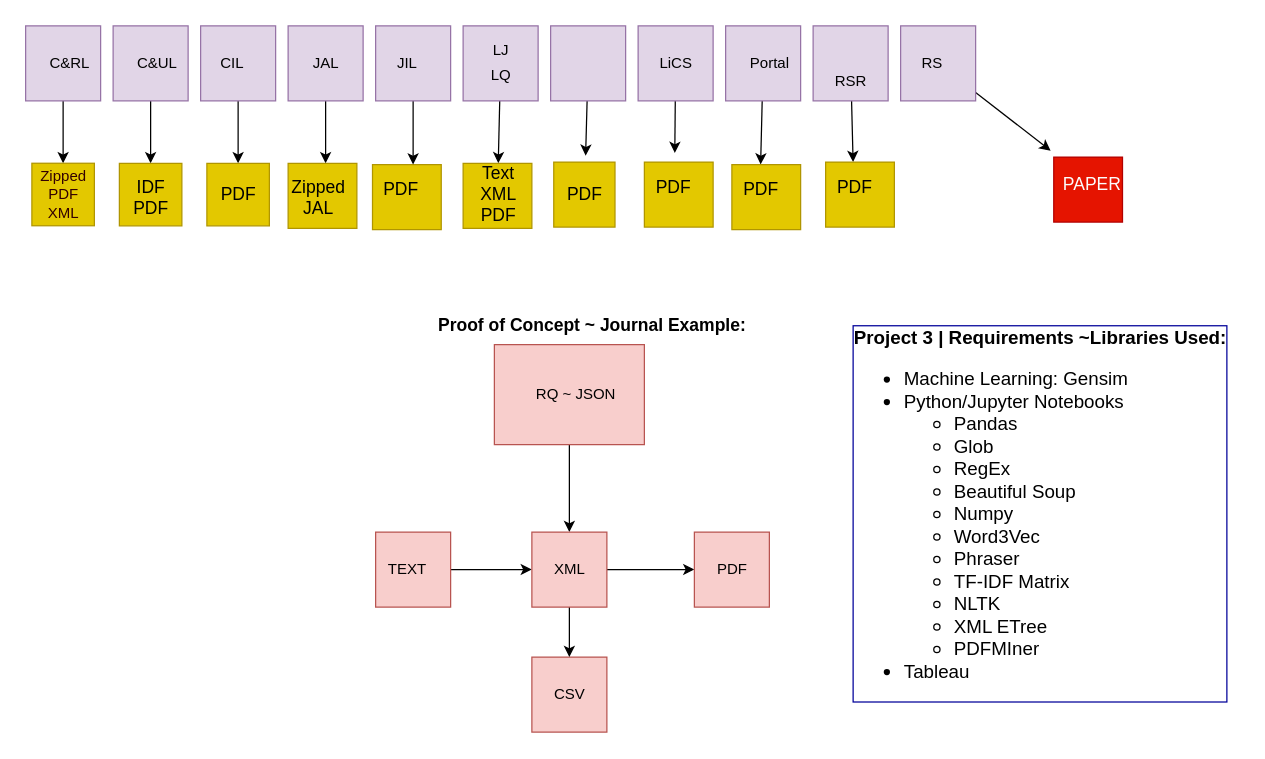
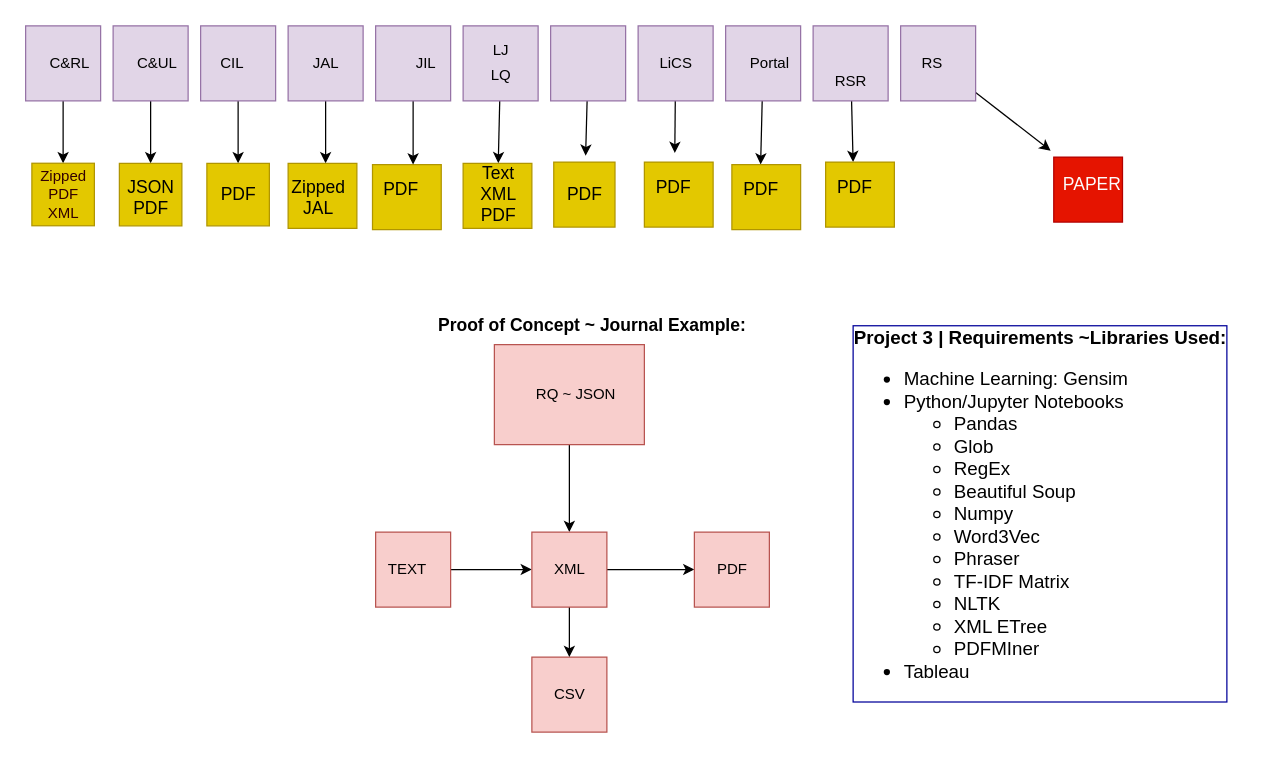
(407, 63) -> (426, 63)
(151, 197) -> (151, 197)
